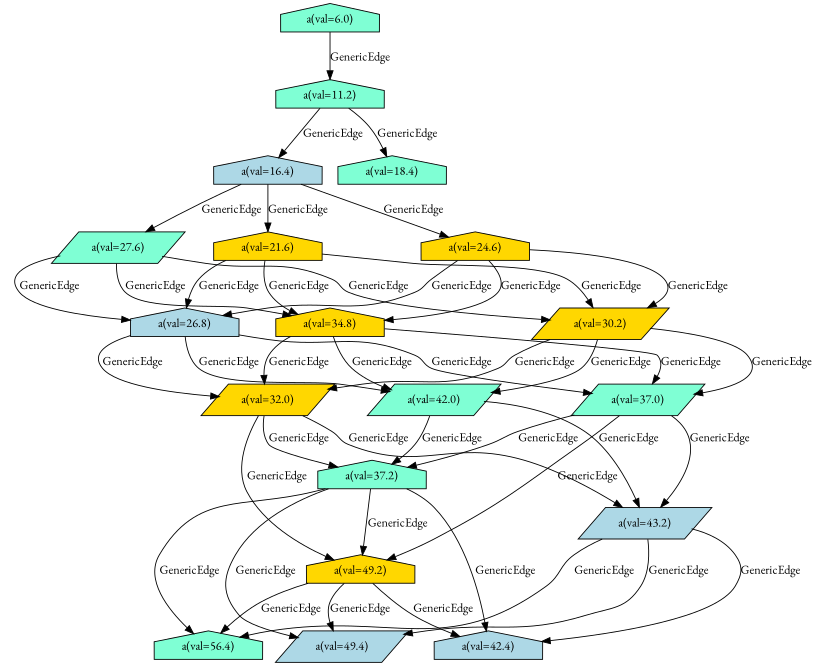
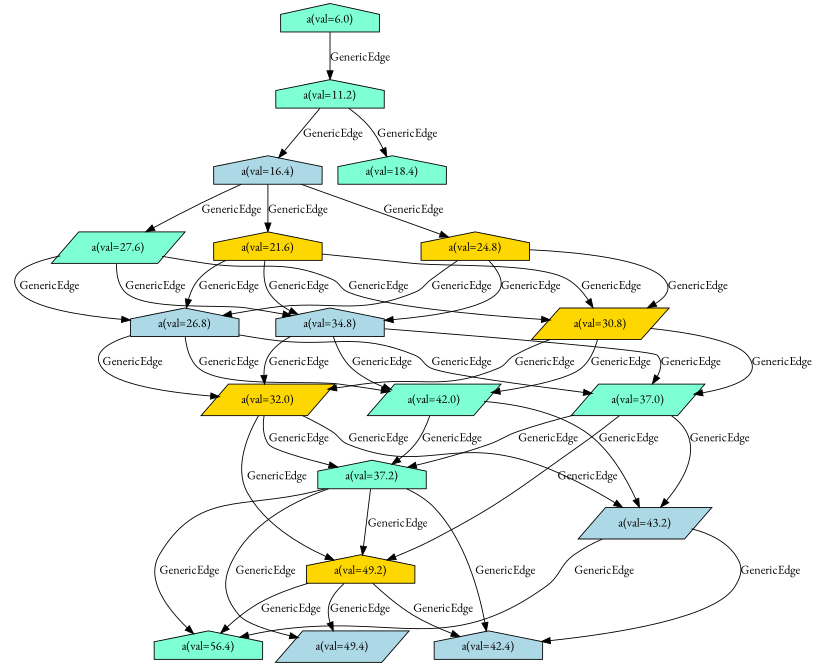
(475, 248) -> (475, 248)
(330, 324) -> (330, 324)
(600, 324) -> (600, 324)
(556, 623) -> none
